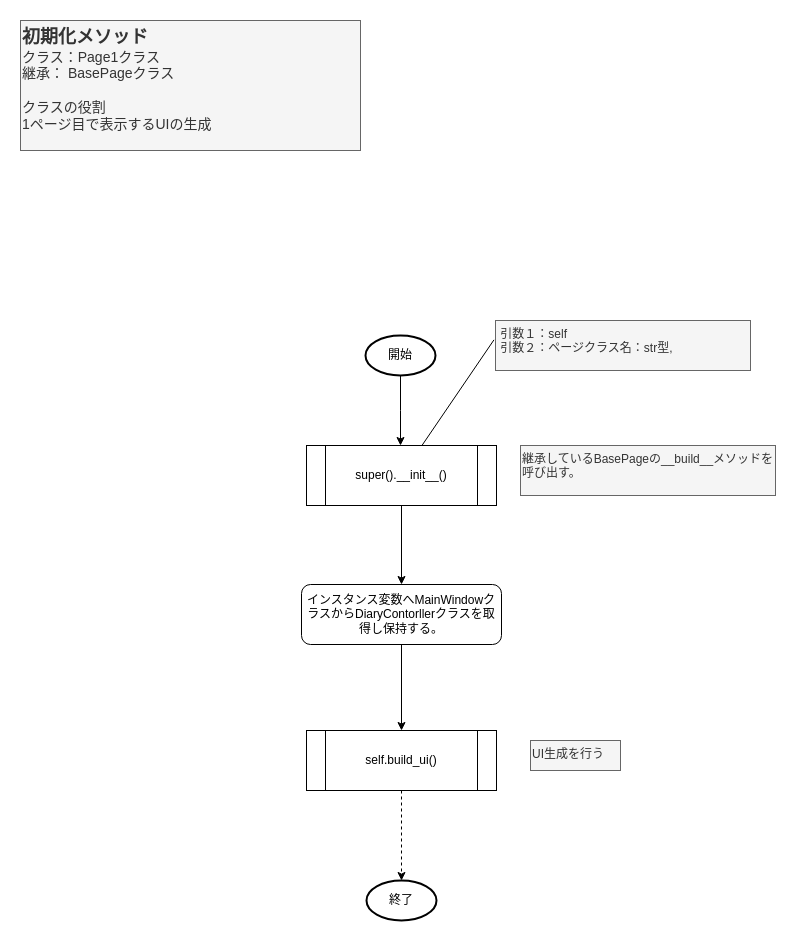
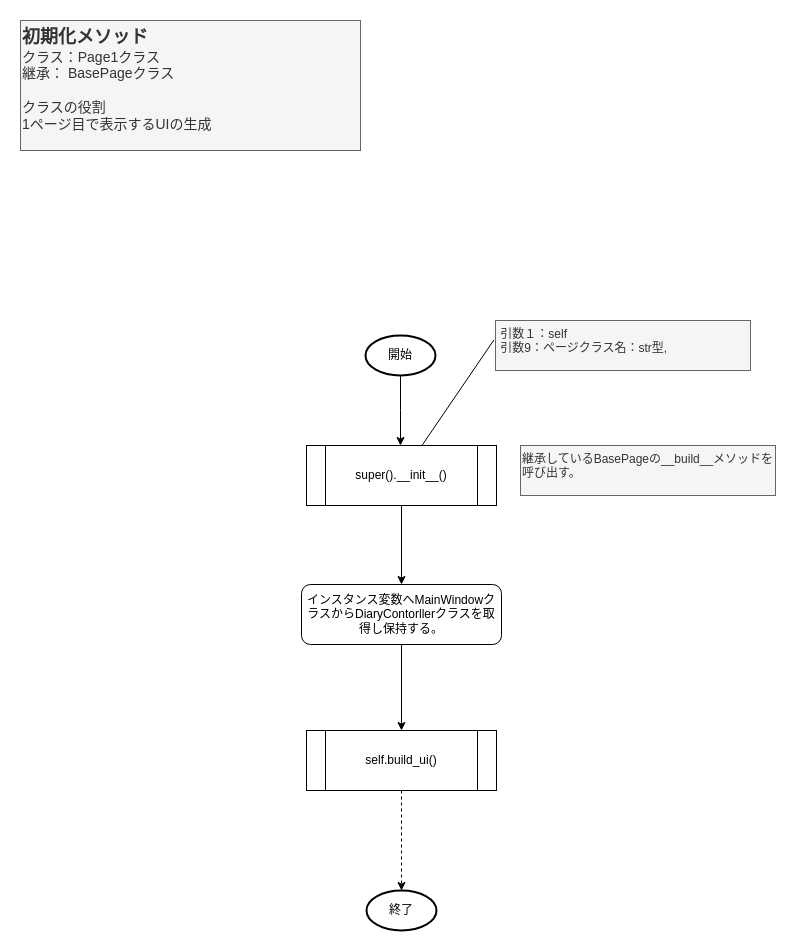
(587, 342) -> (585, 342)
(576, 756) -> none
(402, 901) -> (402, 911)
